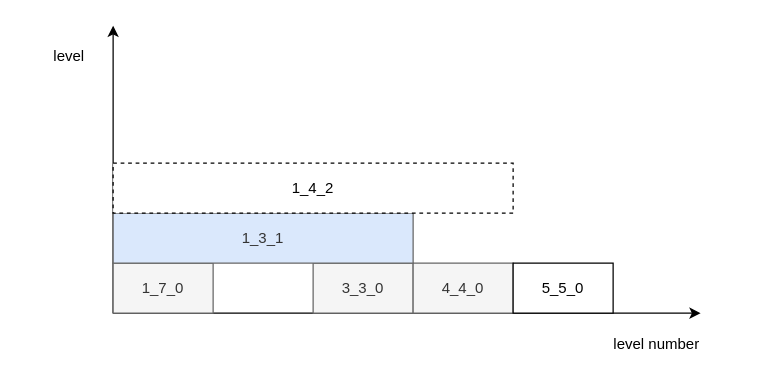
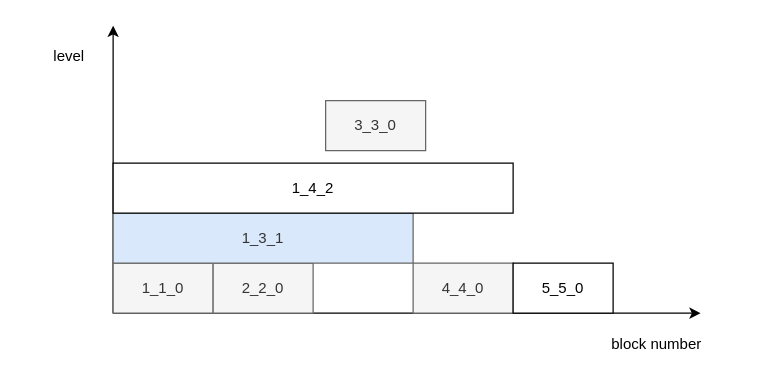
(313, 188) -> (313, 188)
(163, 288) -> (163, 288)
none -> (263, 288)
(363, 288) -> (376, 126)
(657, 344) -> (657, 344)
